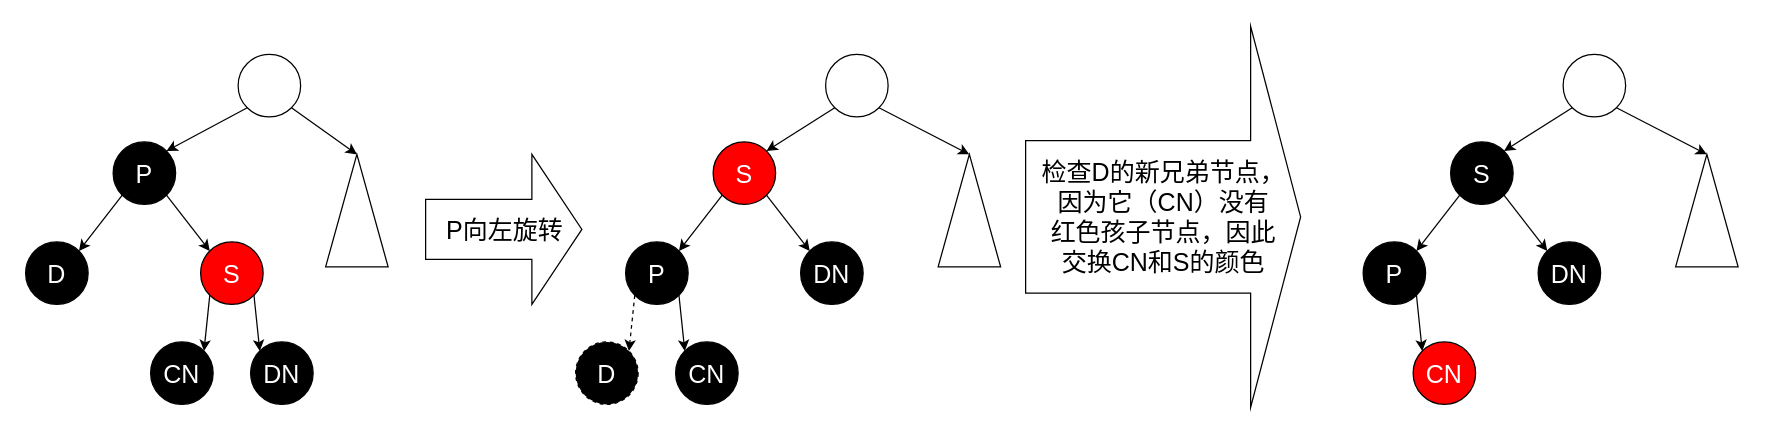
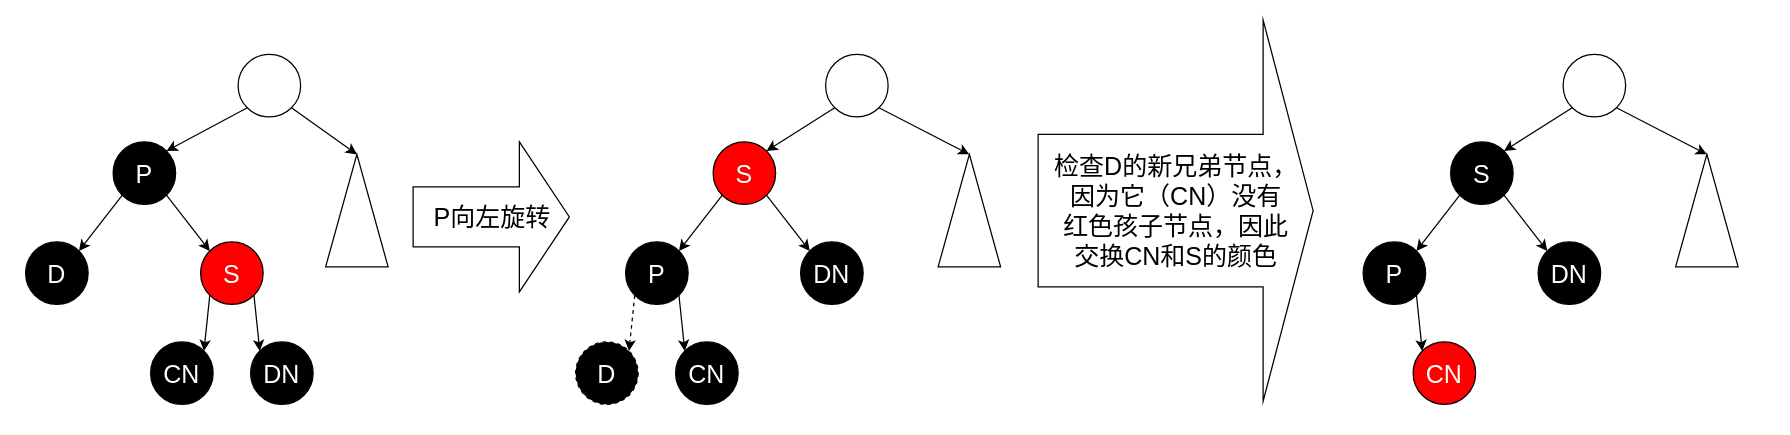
(1163, 217) -> (1176, 211)
(504, 229) -> (491, 217)
